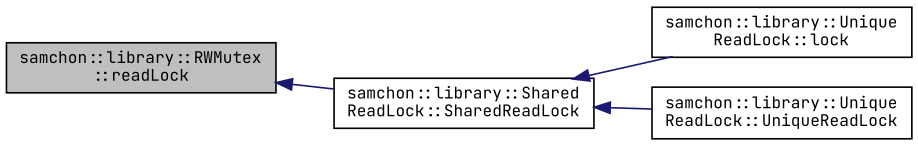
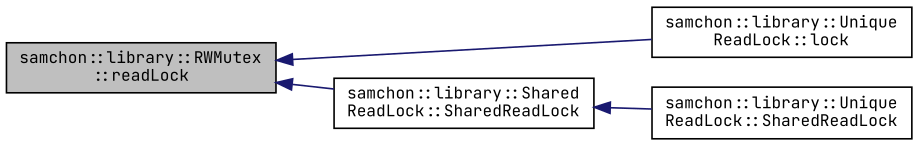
(631, 66) -> (472, 49)
(782, 113) -> (782, 113)
